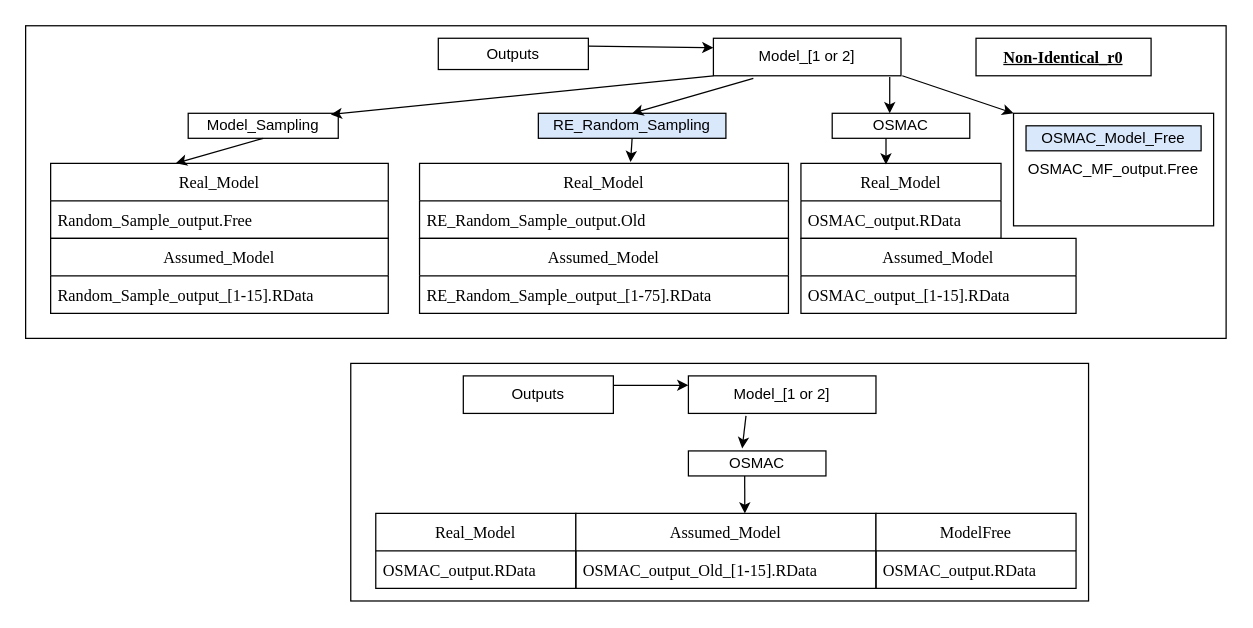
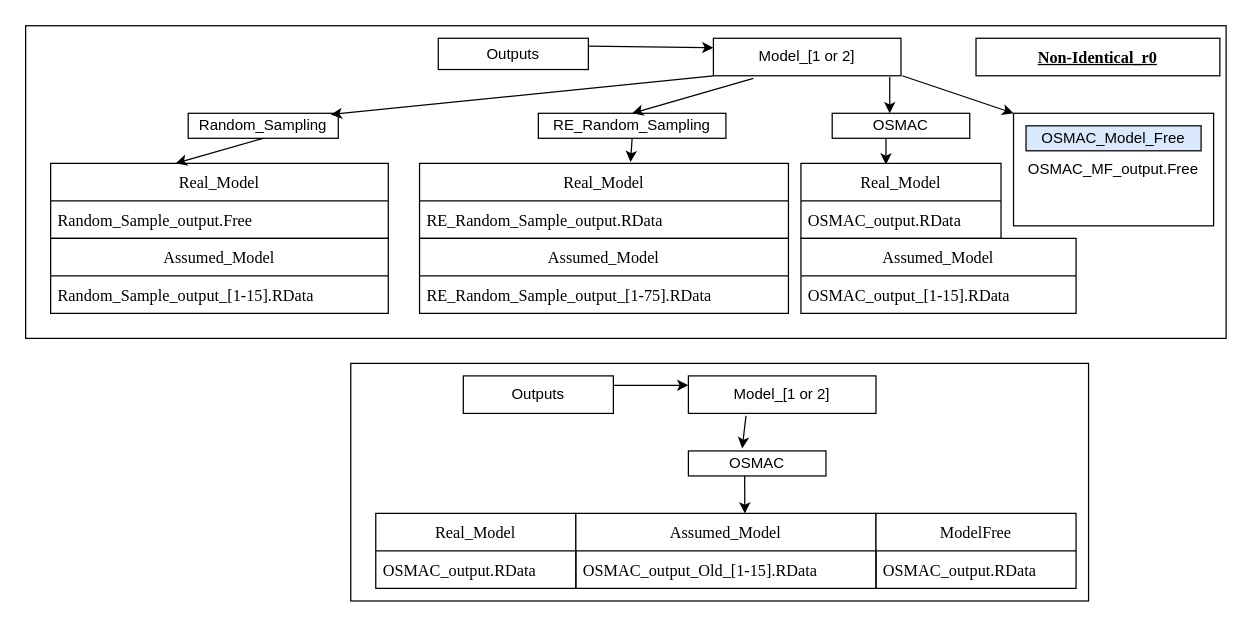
(1063, 57) -> (1098, 57)
(263, 126) -> (263, 126)
(632, 126) -> (632, 126)
(543, 220) -> (554, 220)
